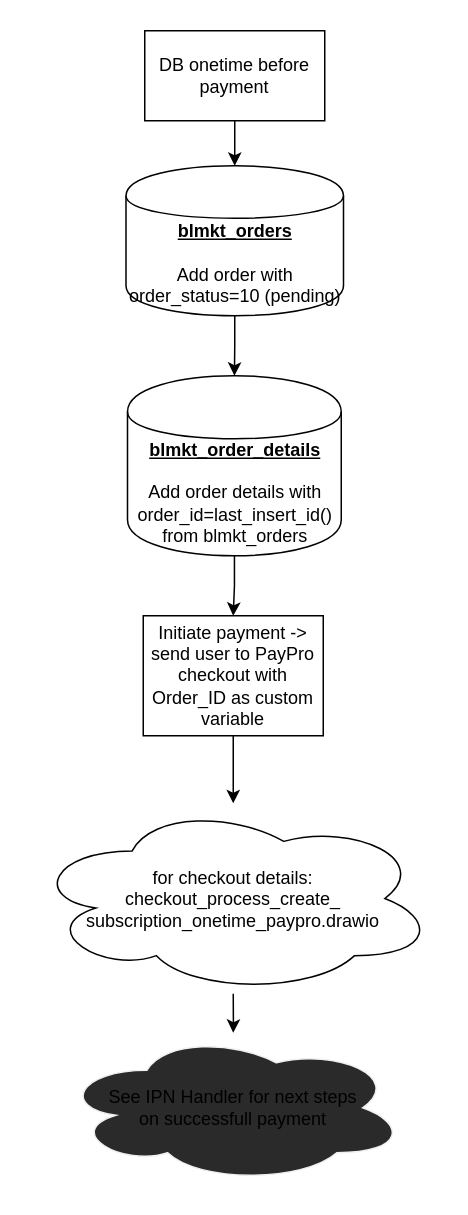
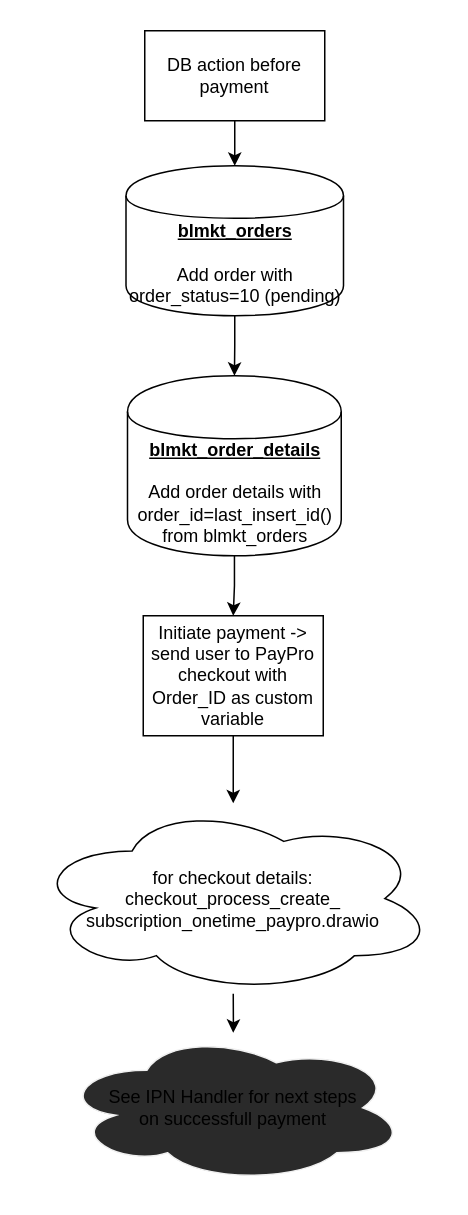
(235, 76) -> (235, 76)
